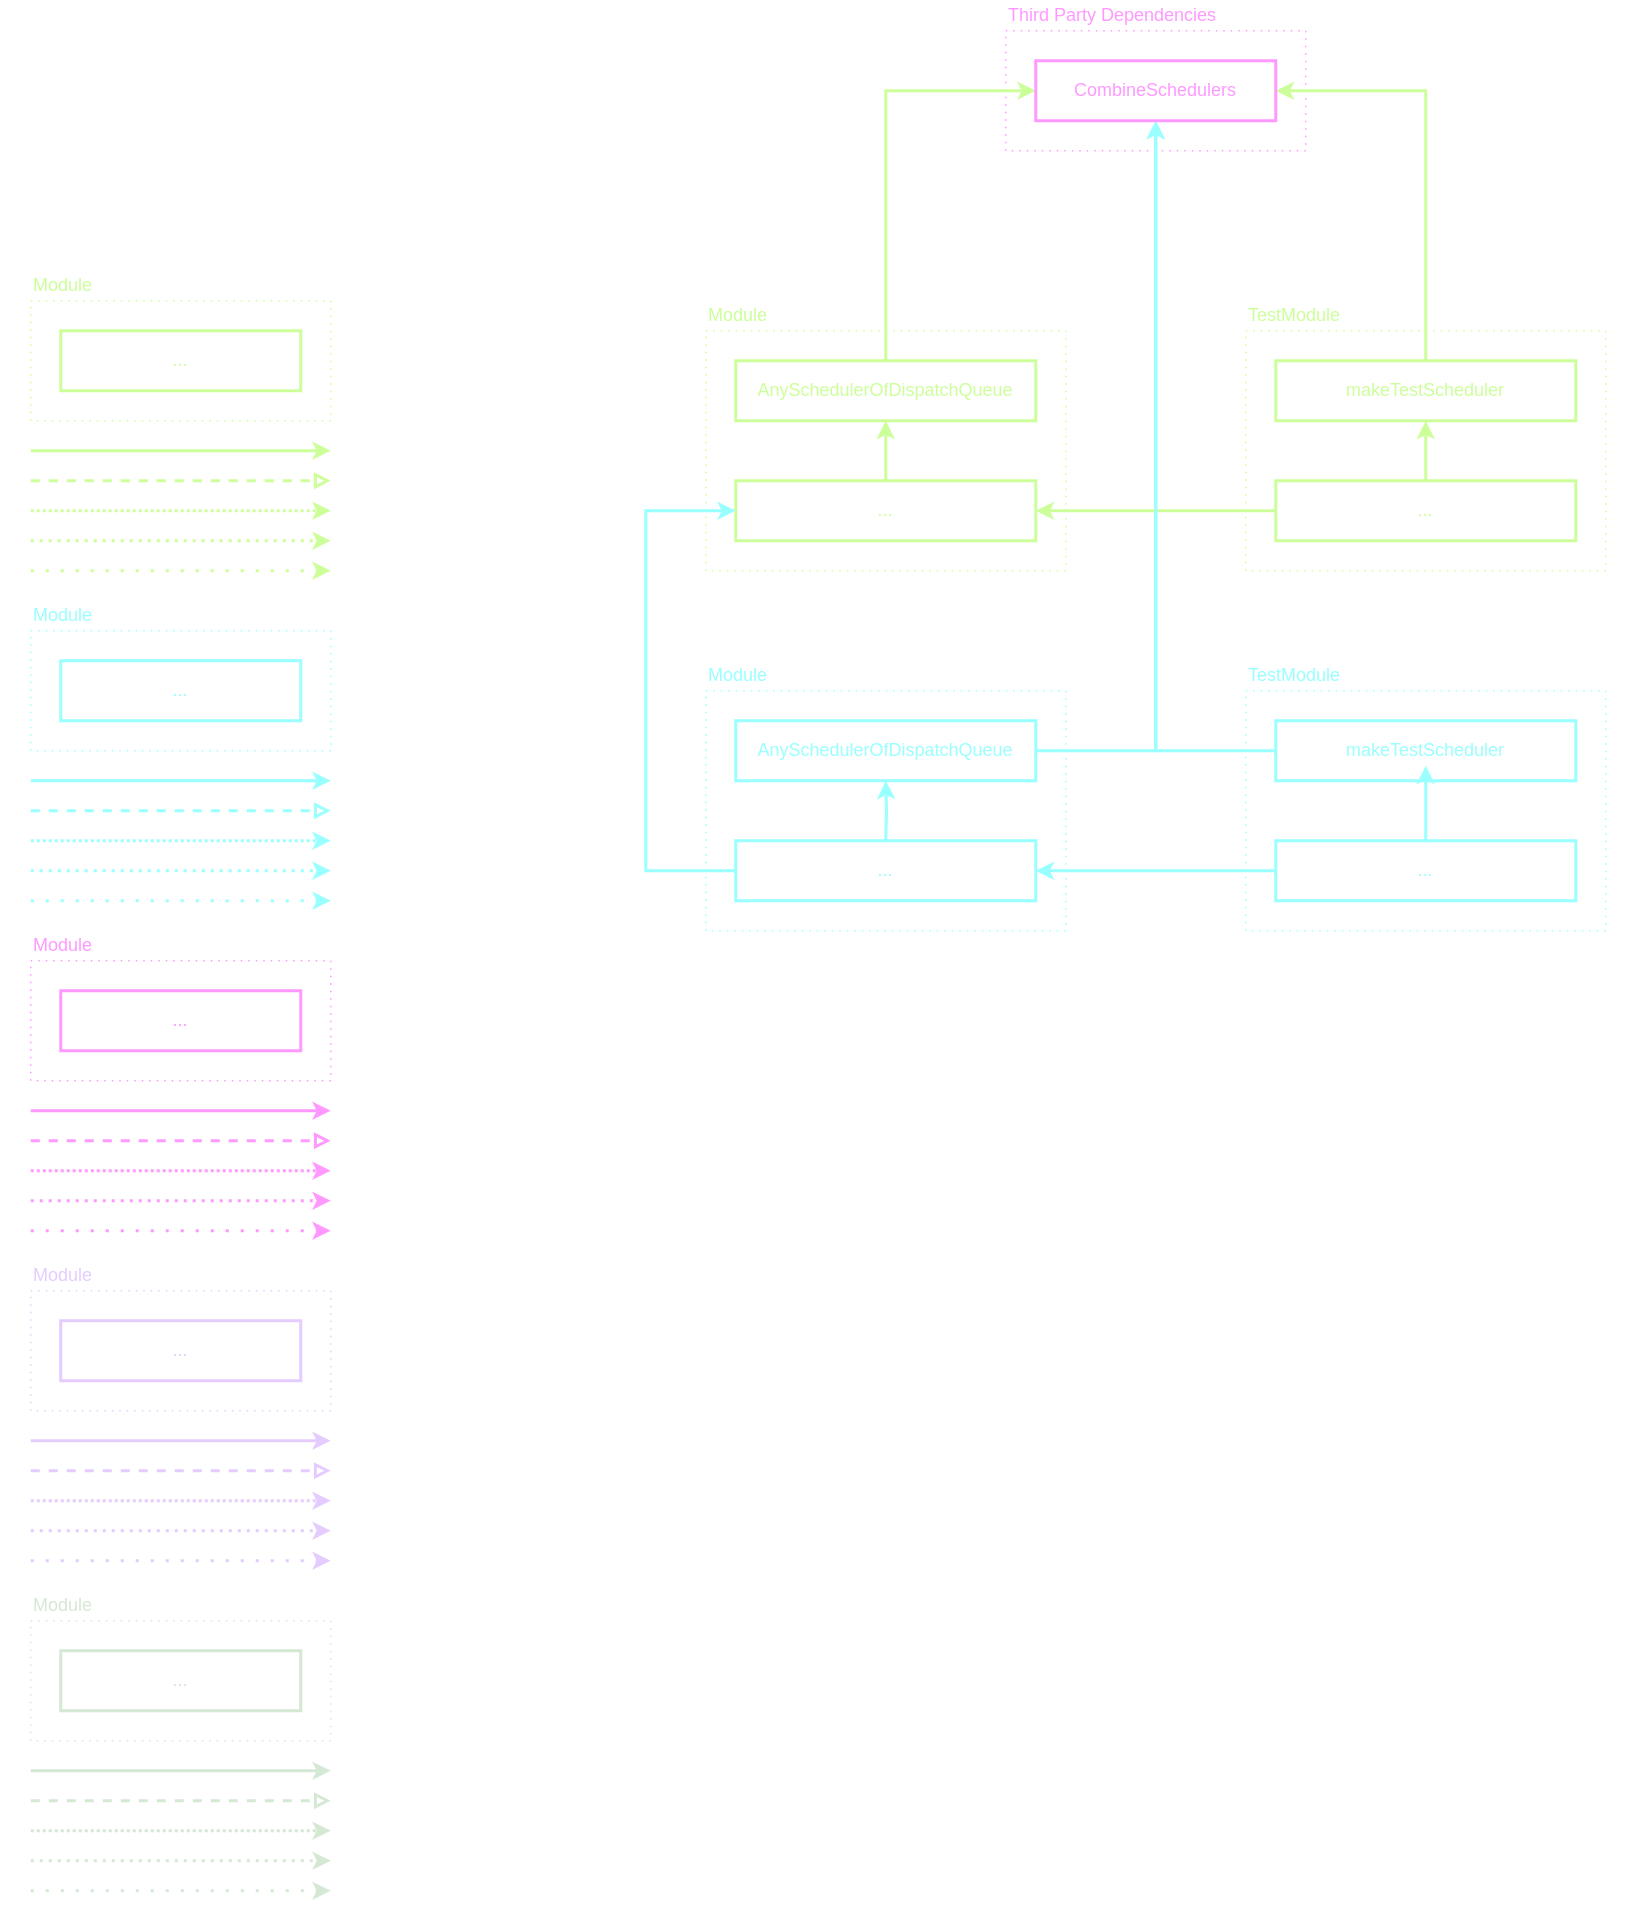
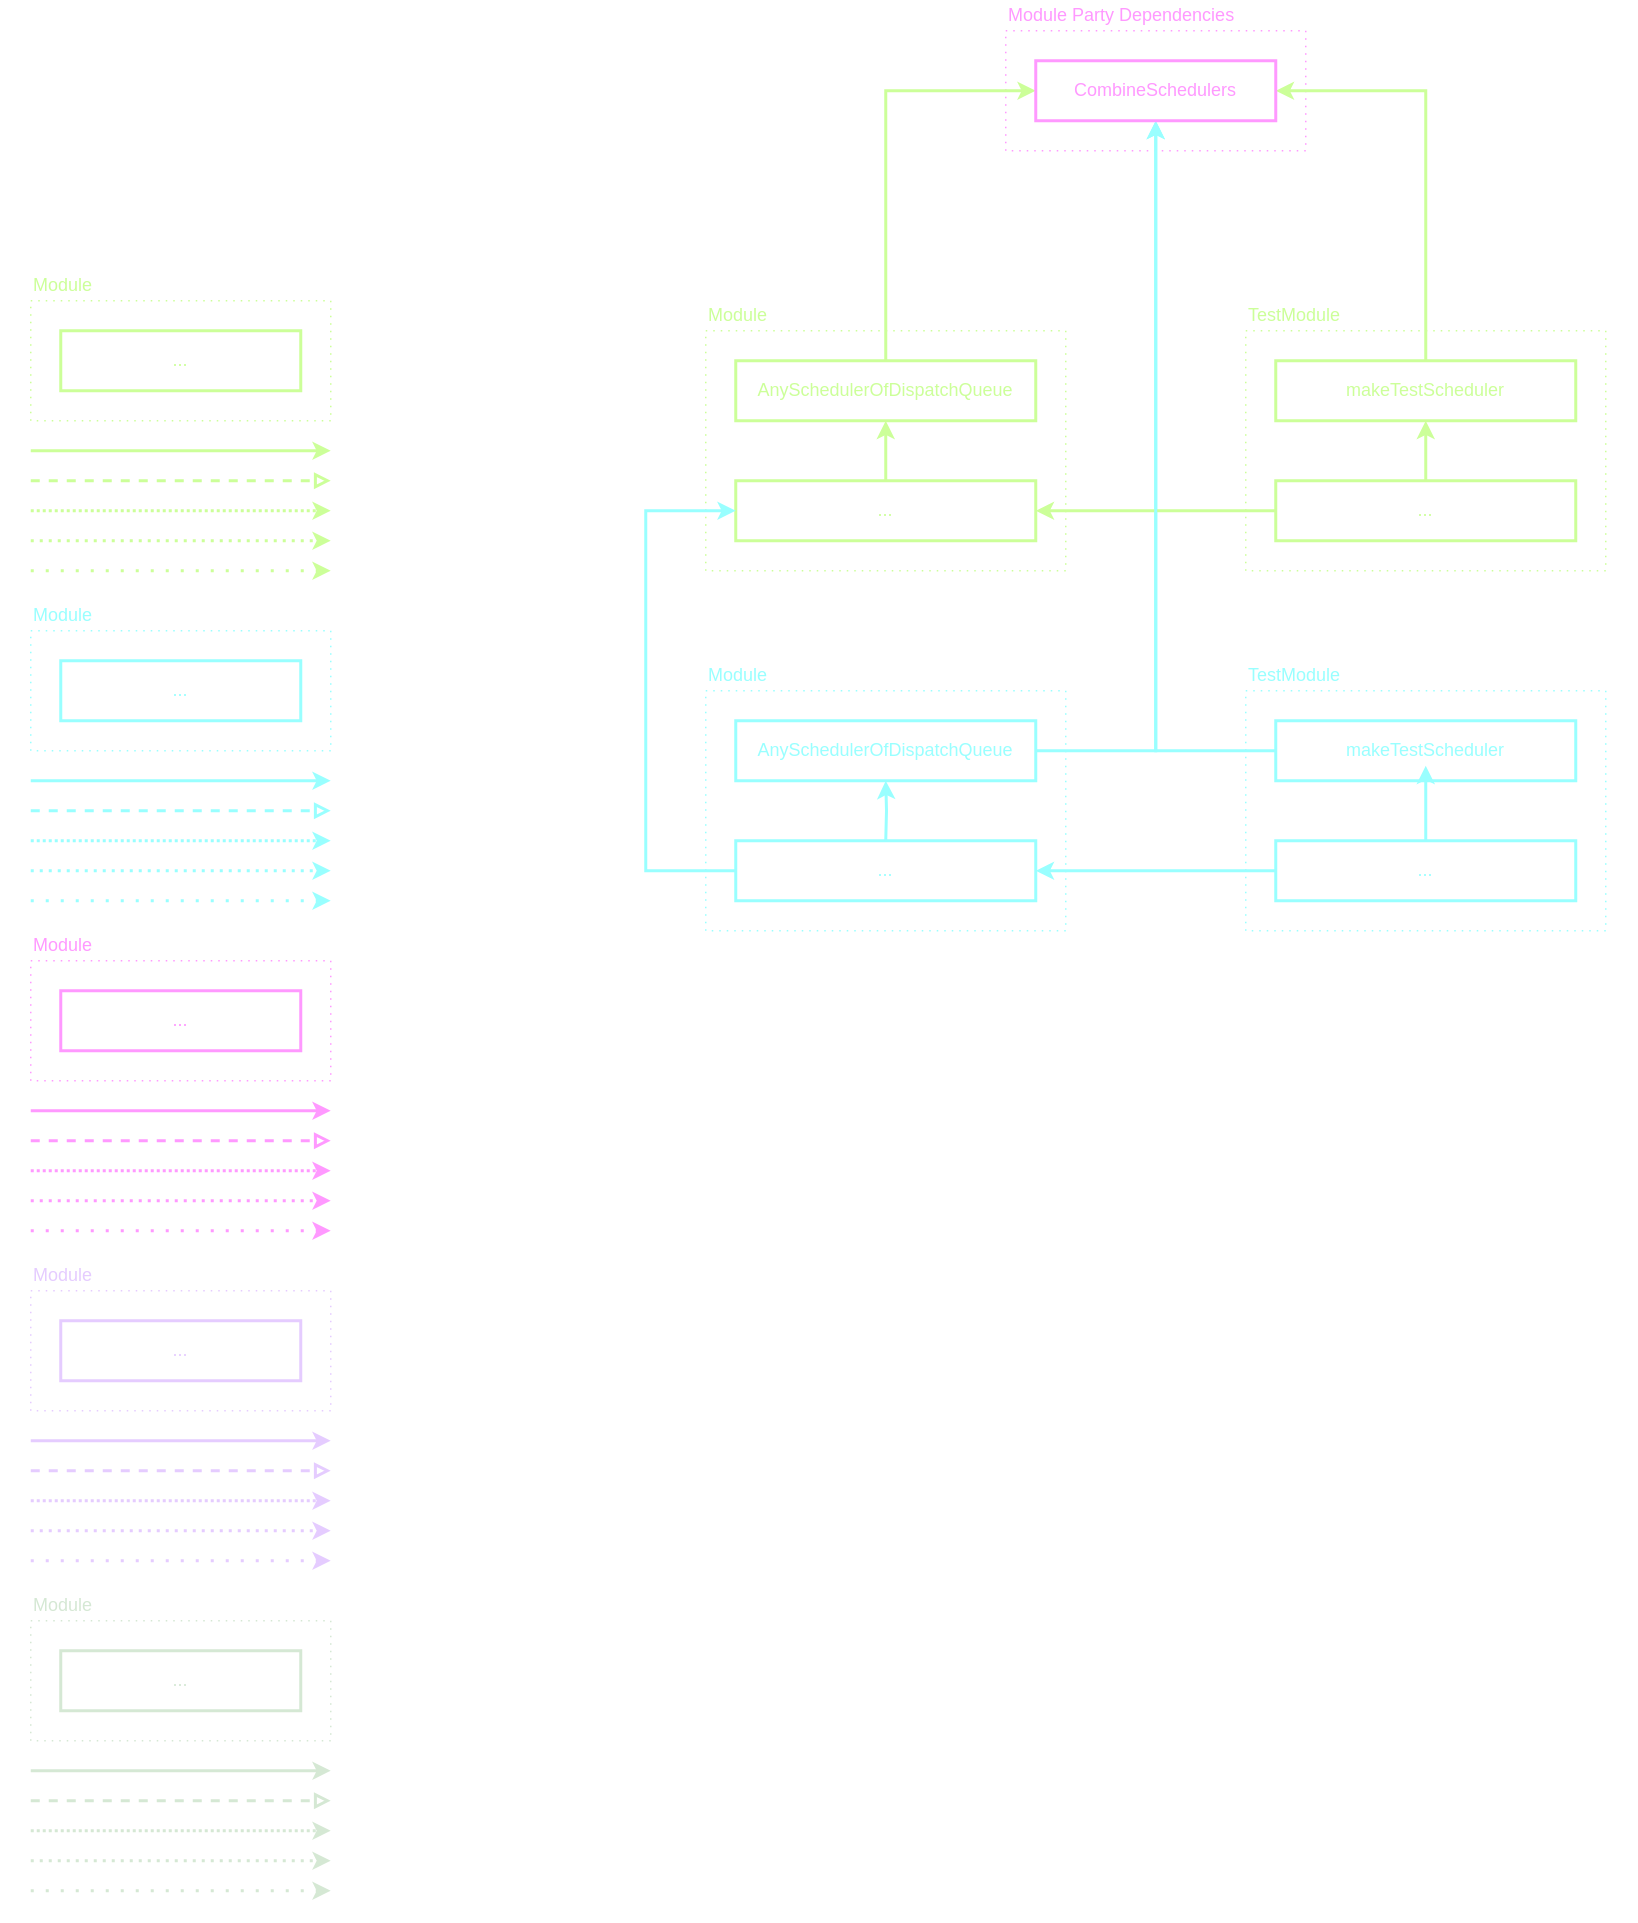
(1120, 16) -> (1125, 16)
